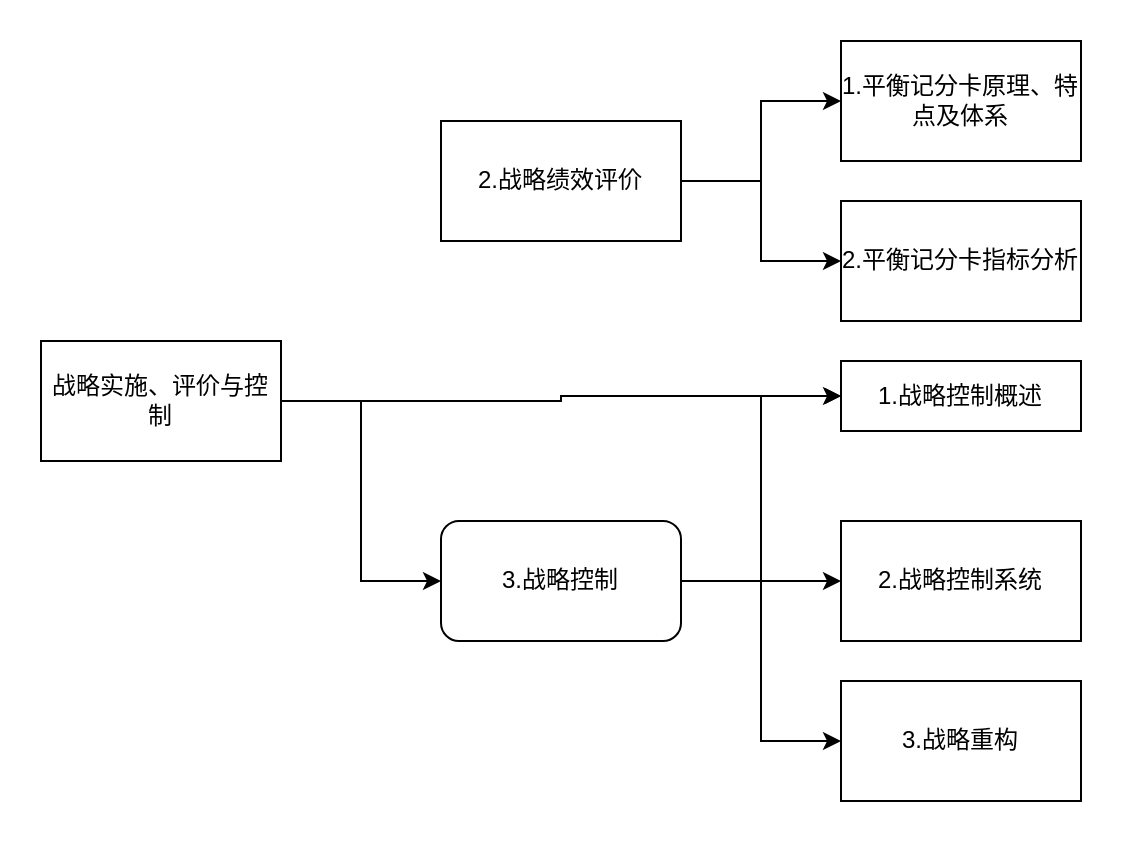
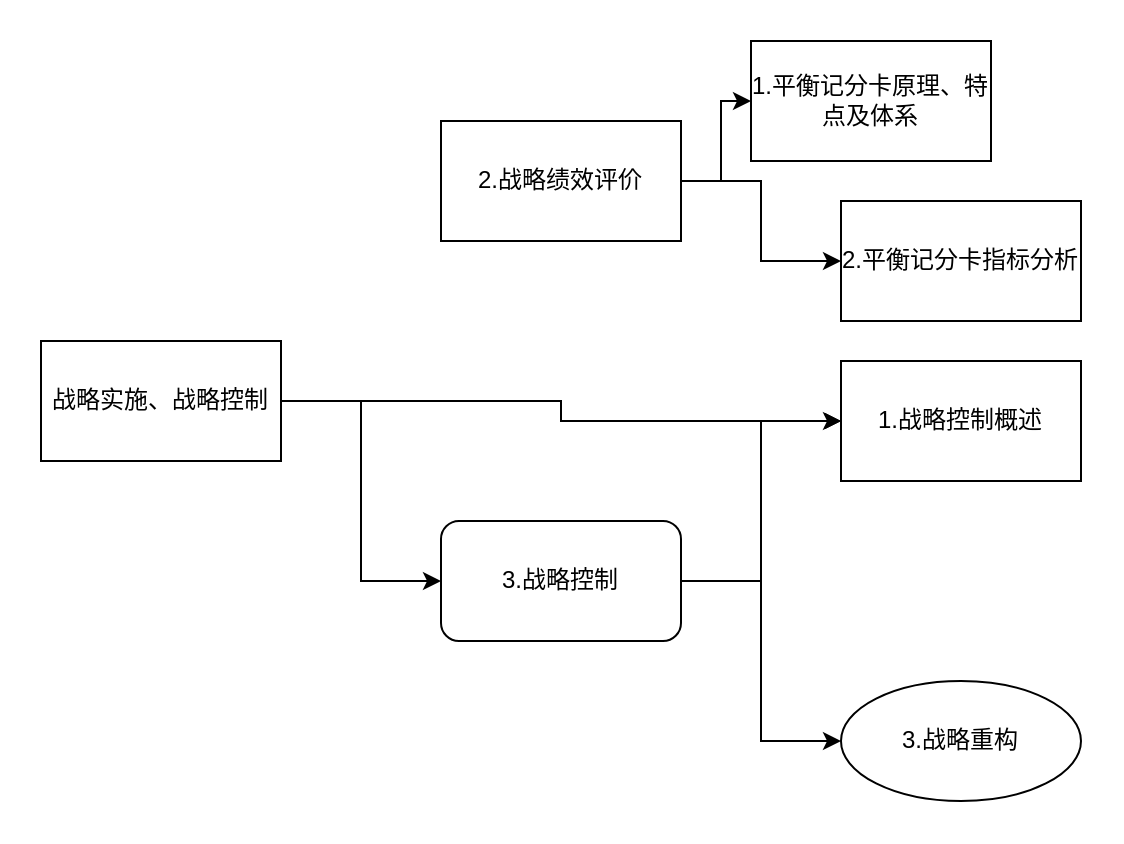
(961, 101) -> (871, 101)
(961, 396) -> (961, 421)
(161, 401) -> (161, 401)
(796, 581) -> none
(961, 581) -> none
(961, 741) -> (961, 741)
